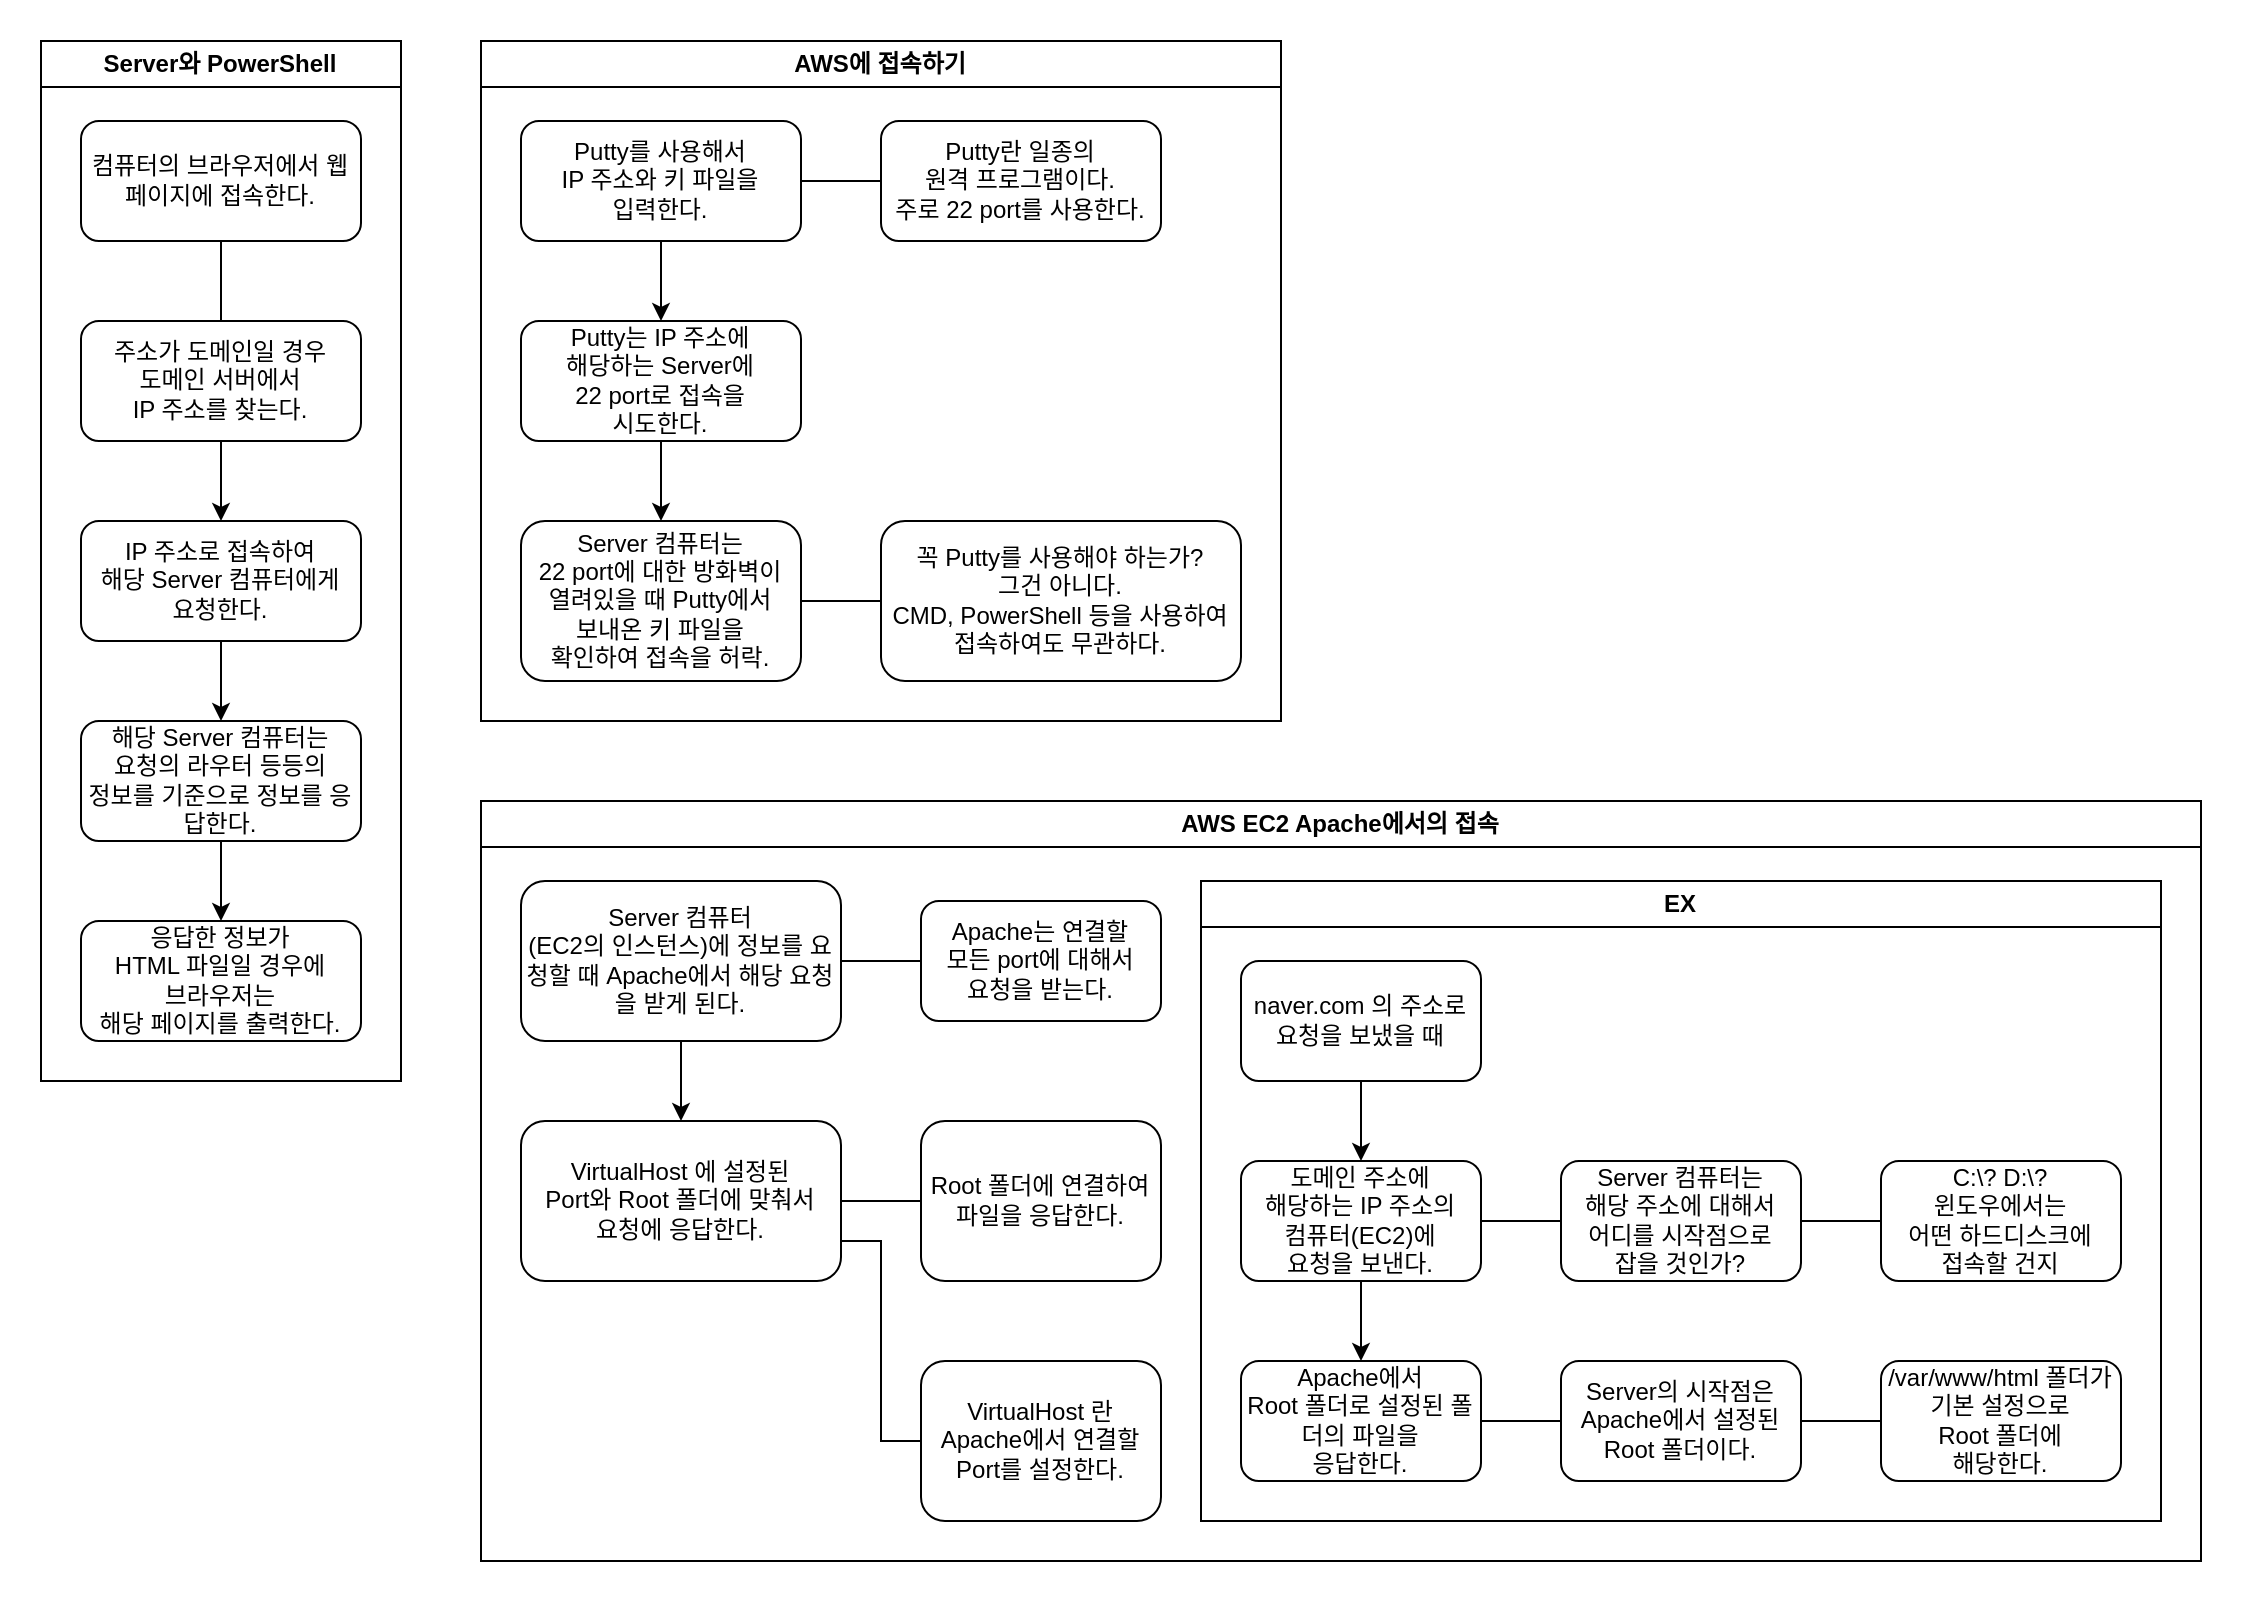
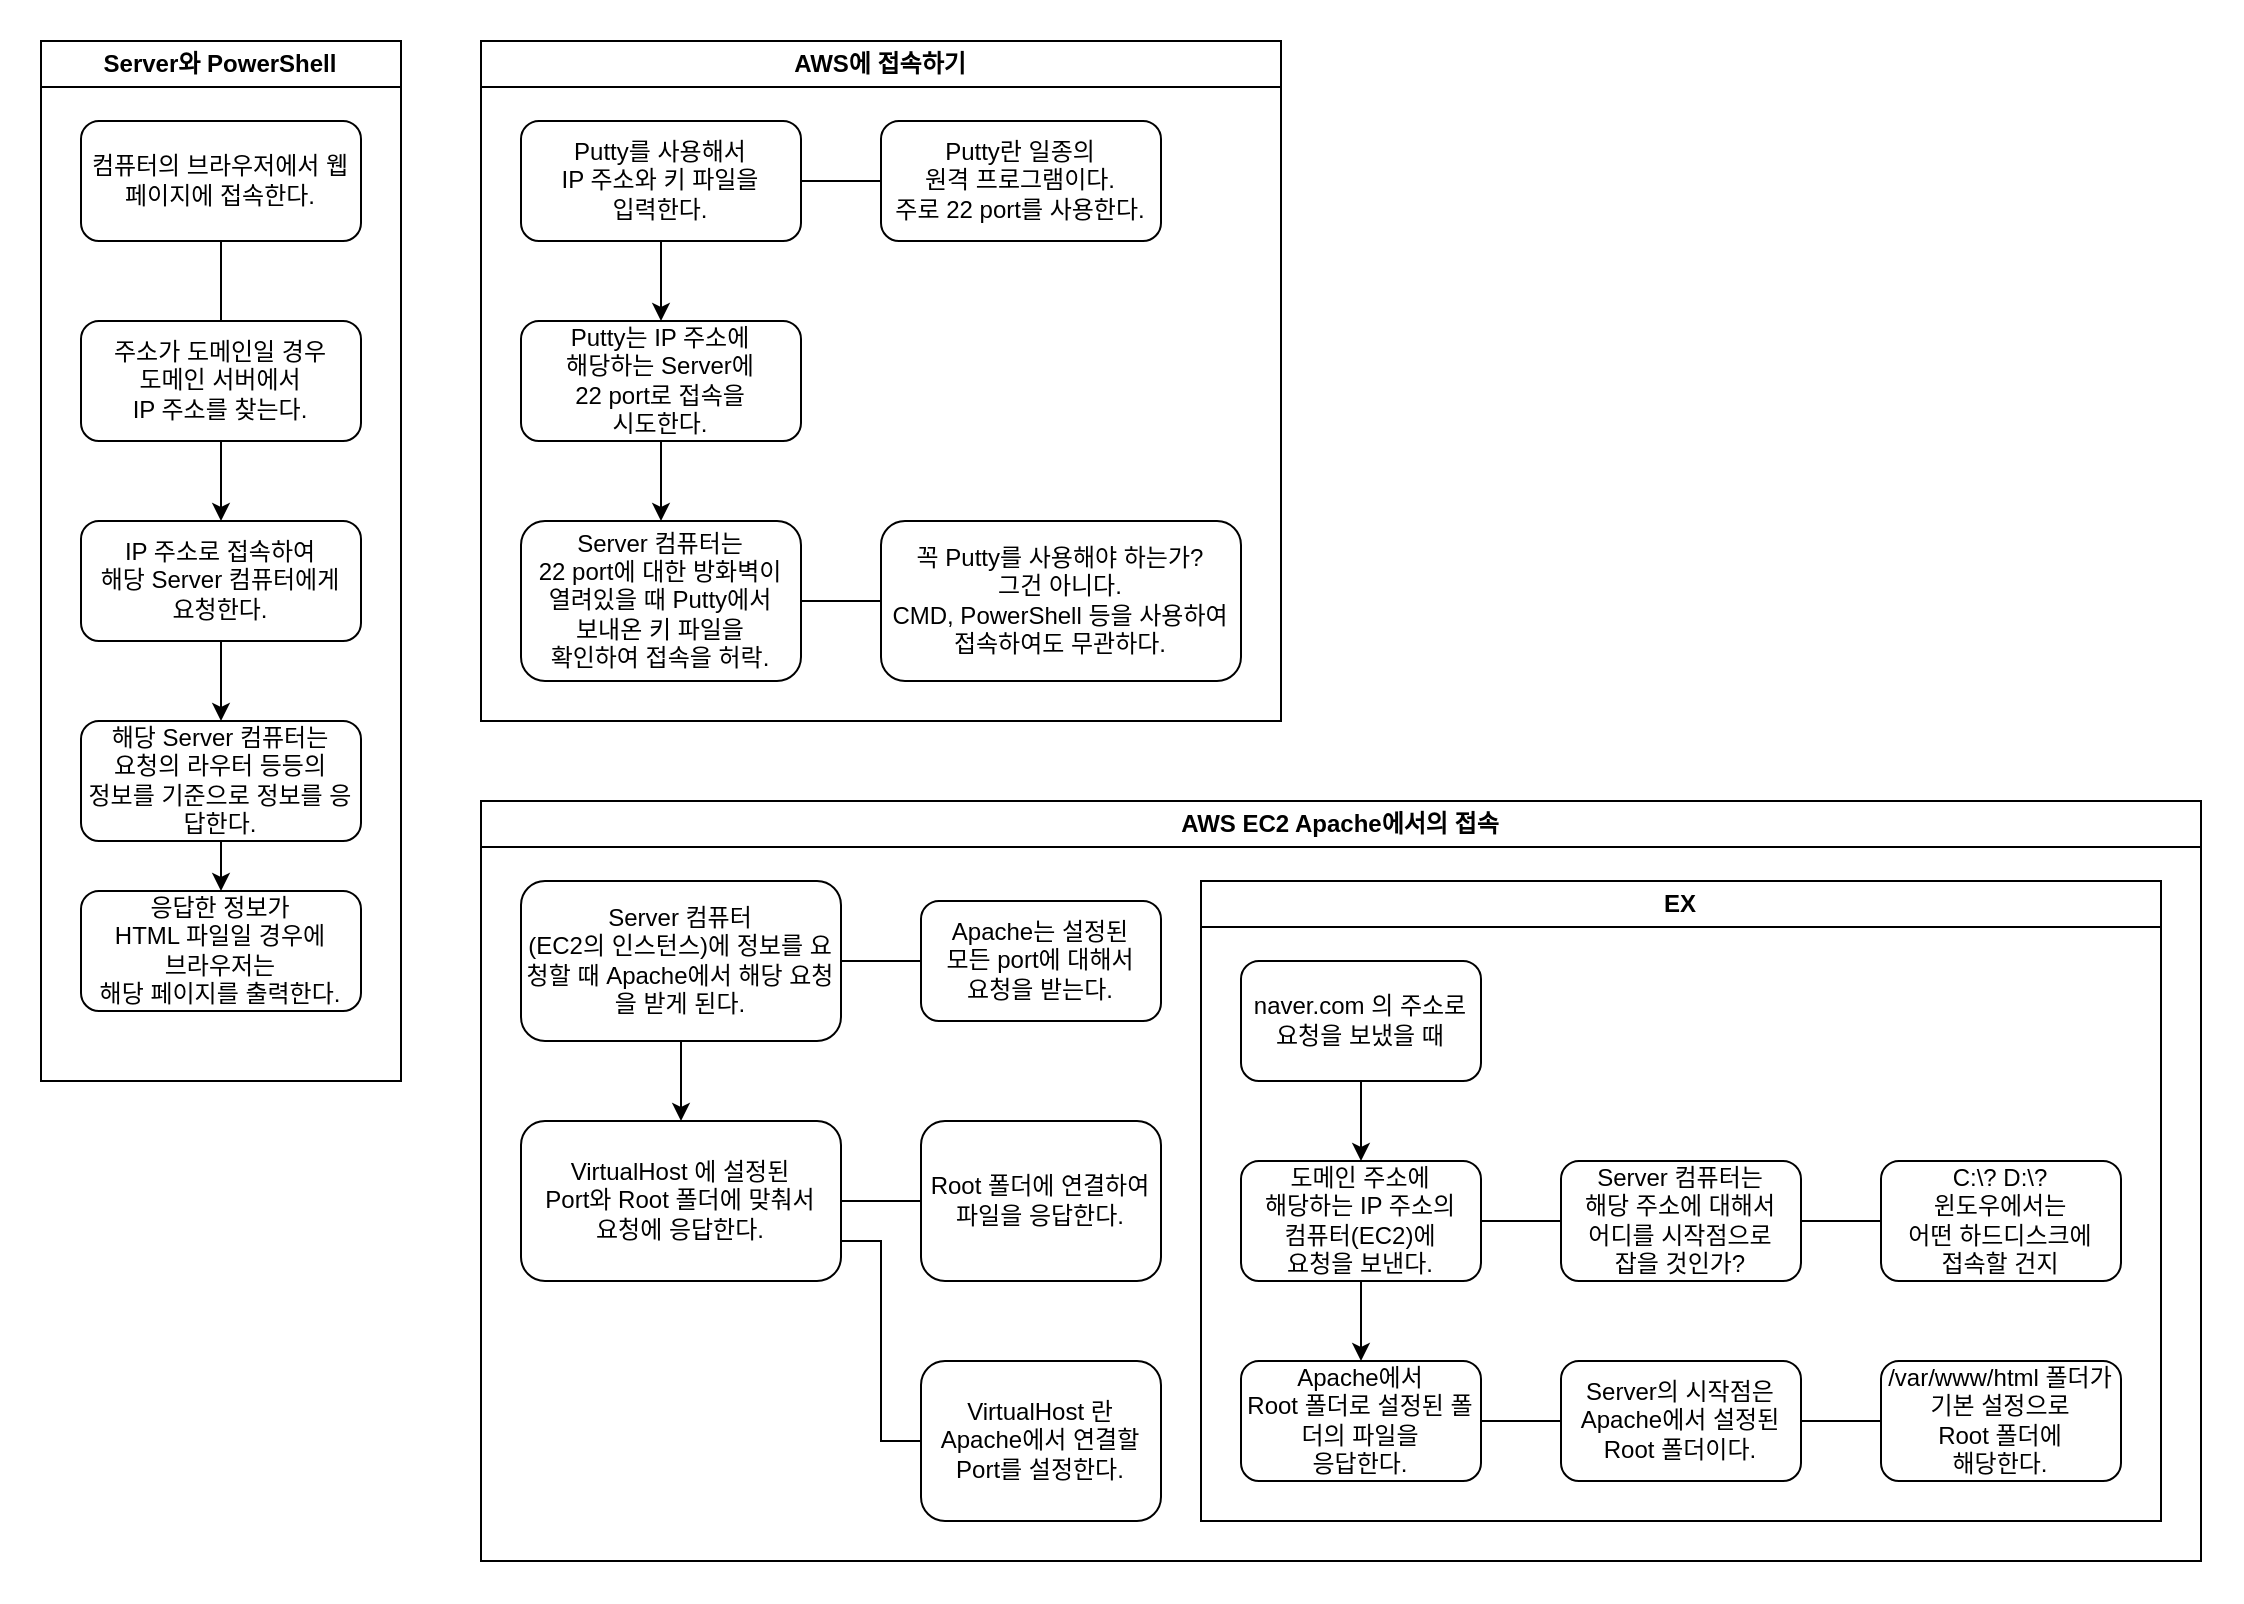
(1041, 961) -> (1041, 961)
(221, 981) -> (221, 951)
